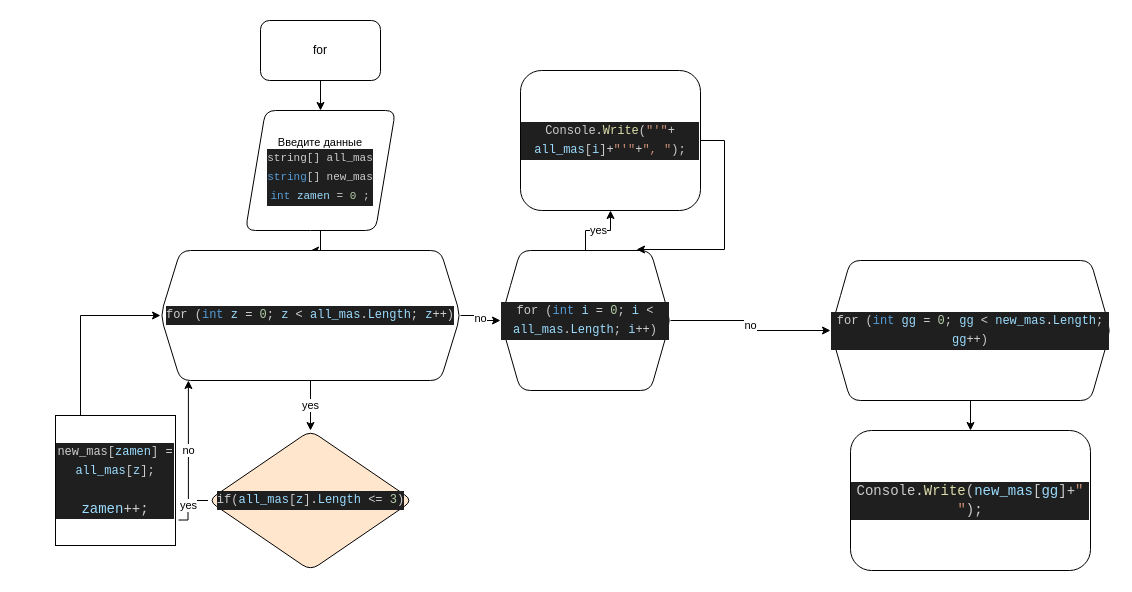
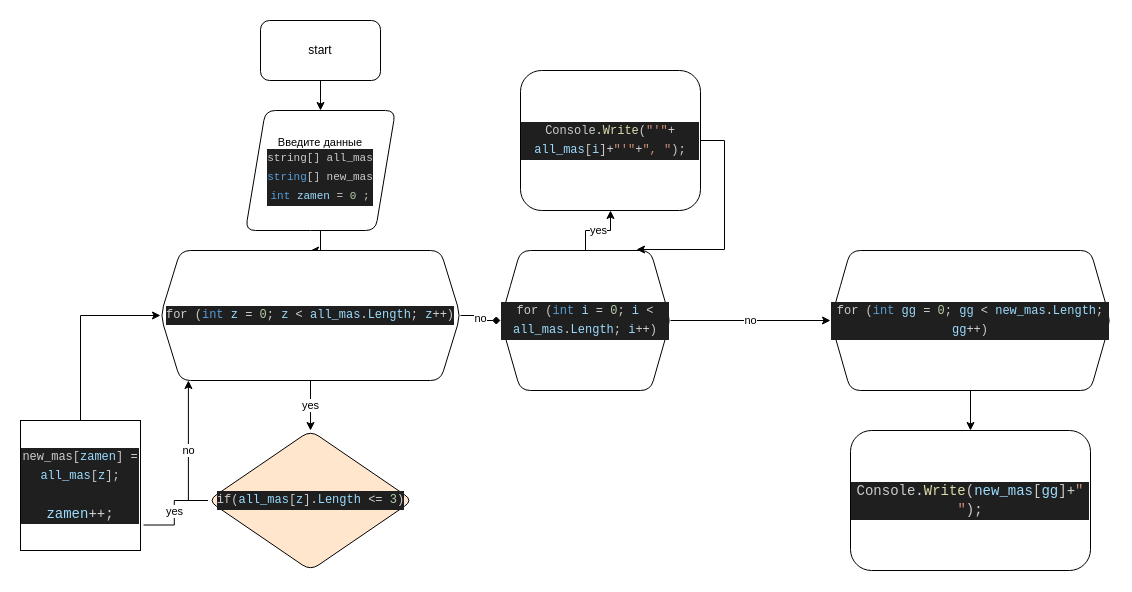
(321, 51) -> (321, 51)
(492, 321) -> (492, 321)
(971, 331) -> (971, 321)
(116, 481) -> (81, 486)
